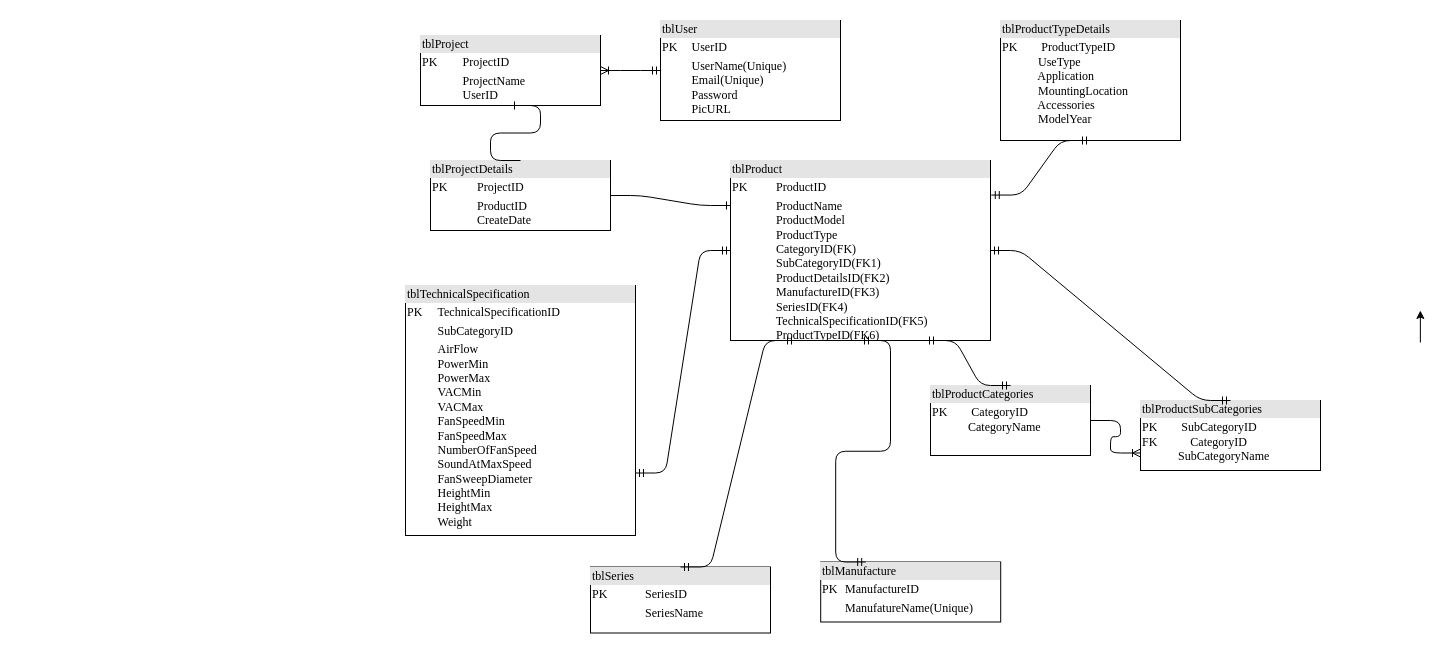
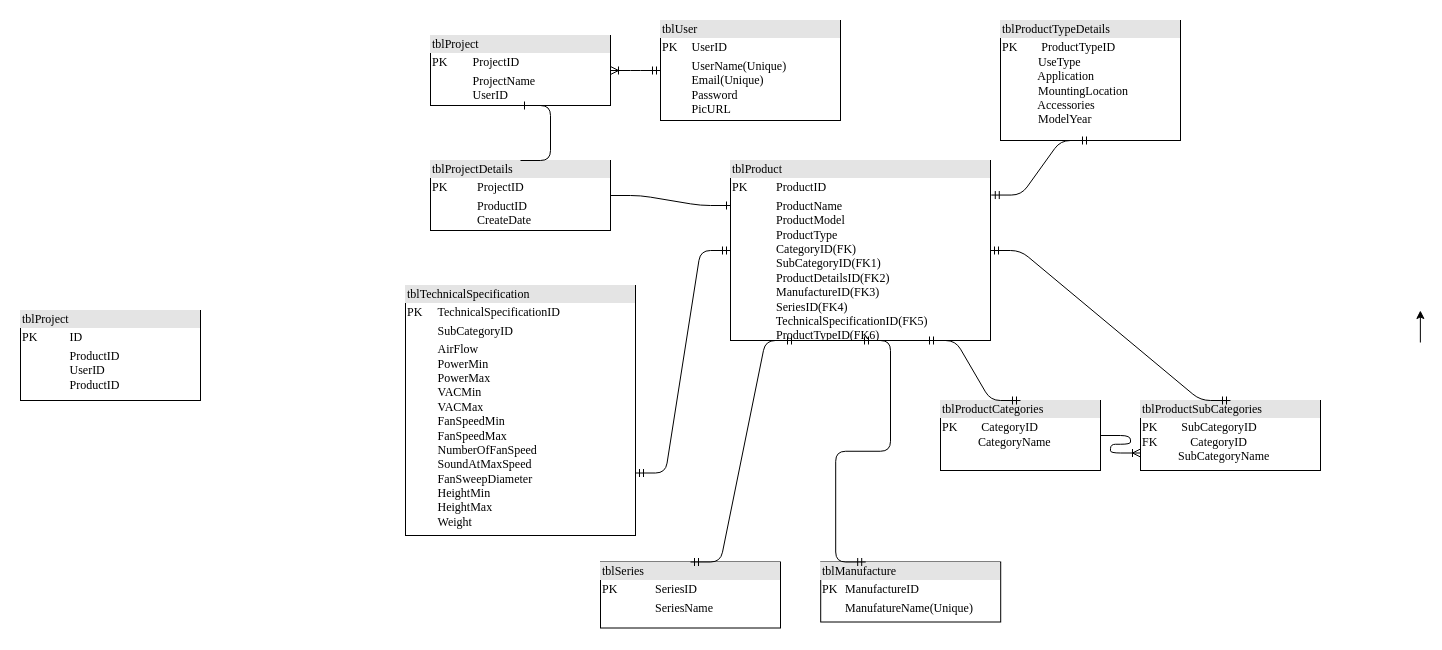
(511, 71) -> (521, 71)
none -> (111, 356)
(1011, 421) -> (1021, 436)
(681, 600) -> (691, 595)
